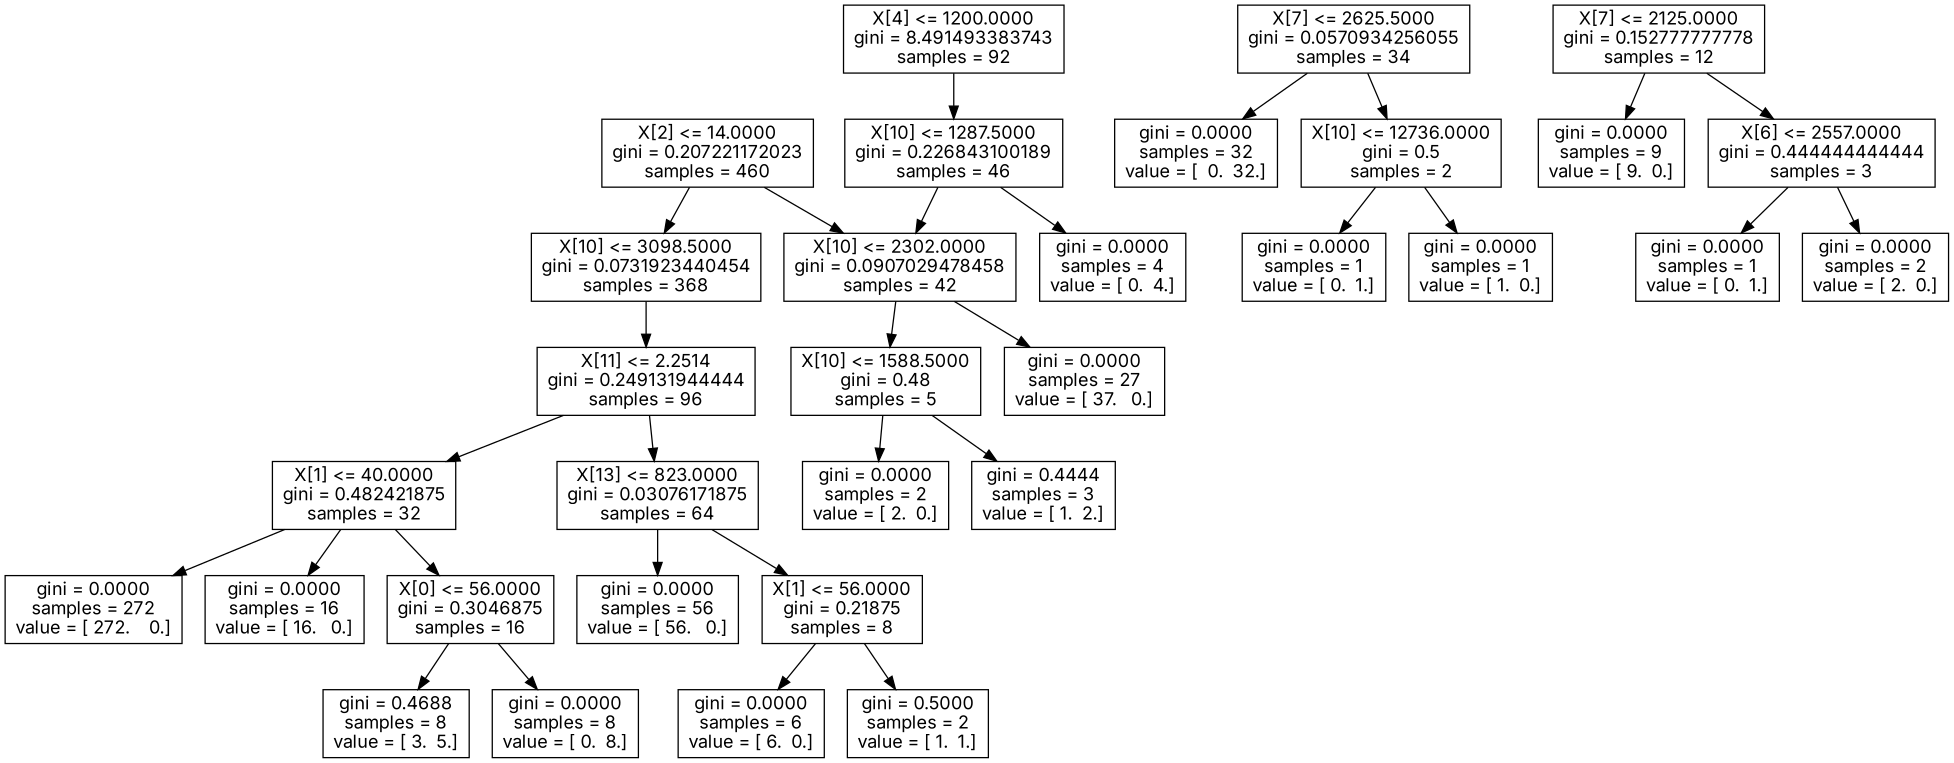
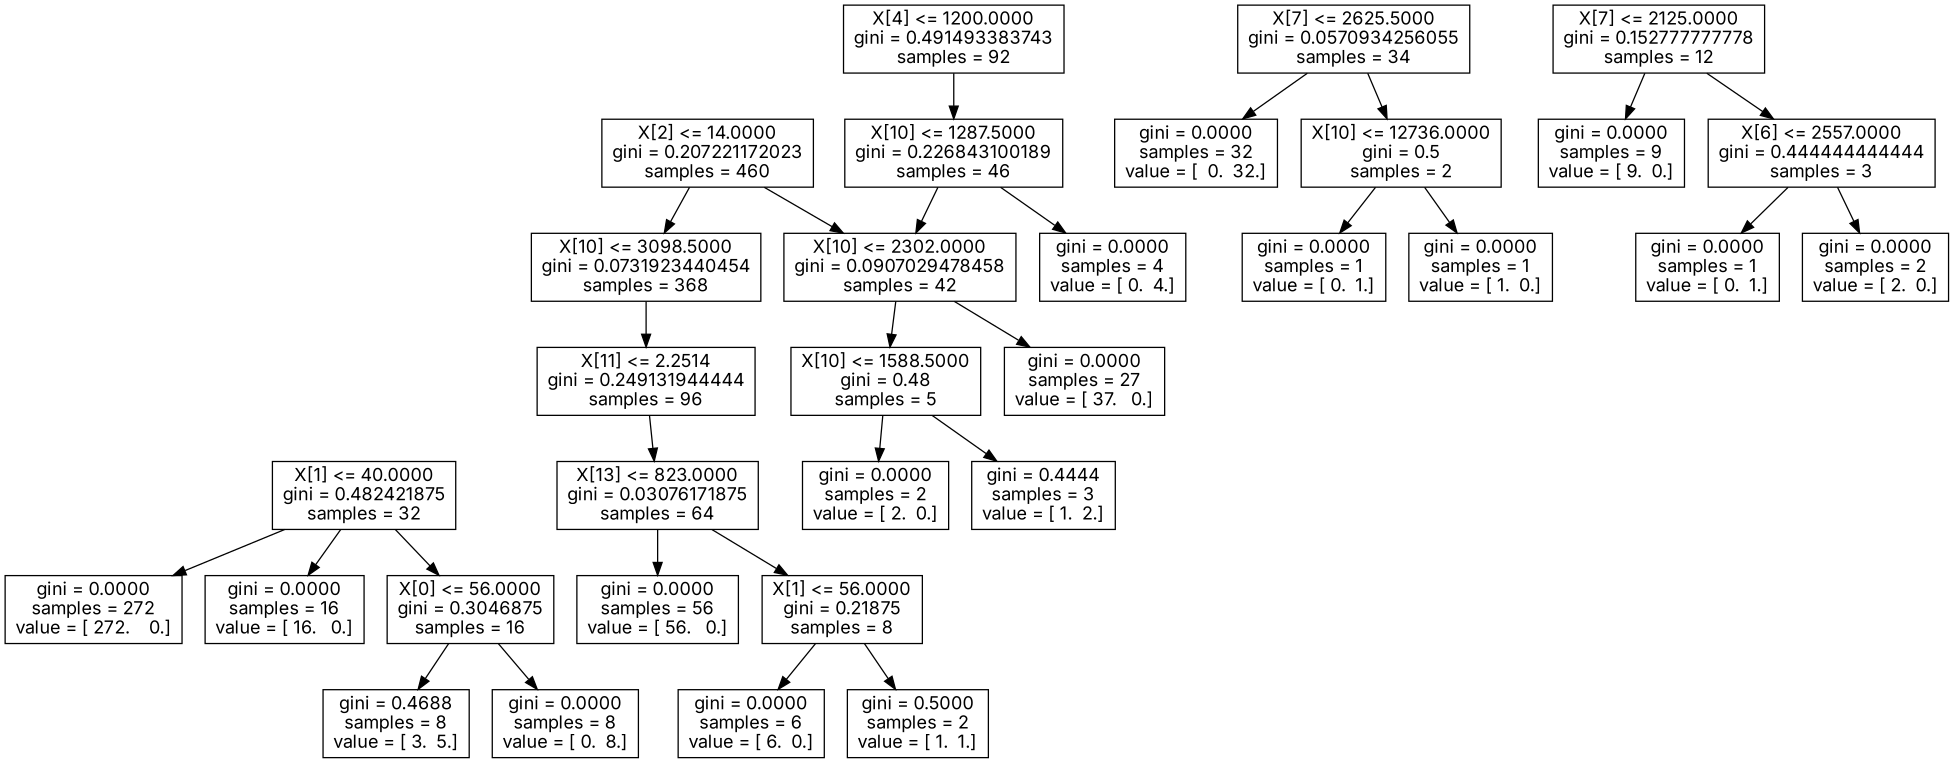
(954, 39) -> (954, 39)
(511, 436) -> none
